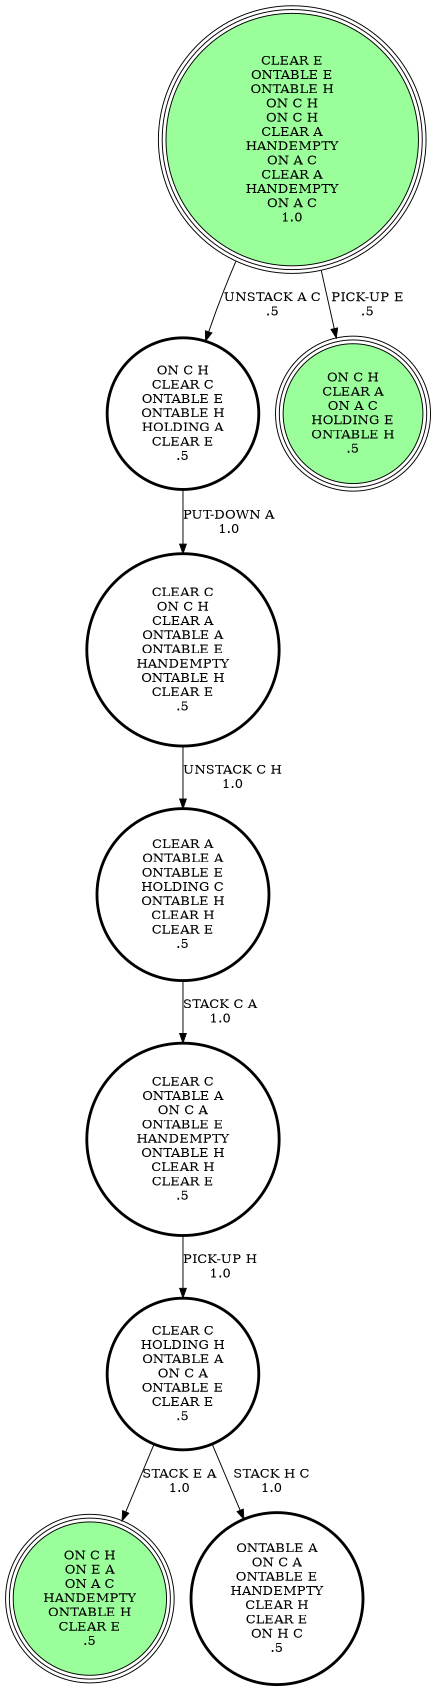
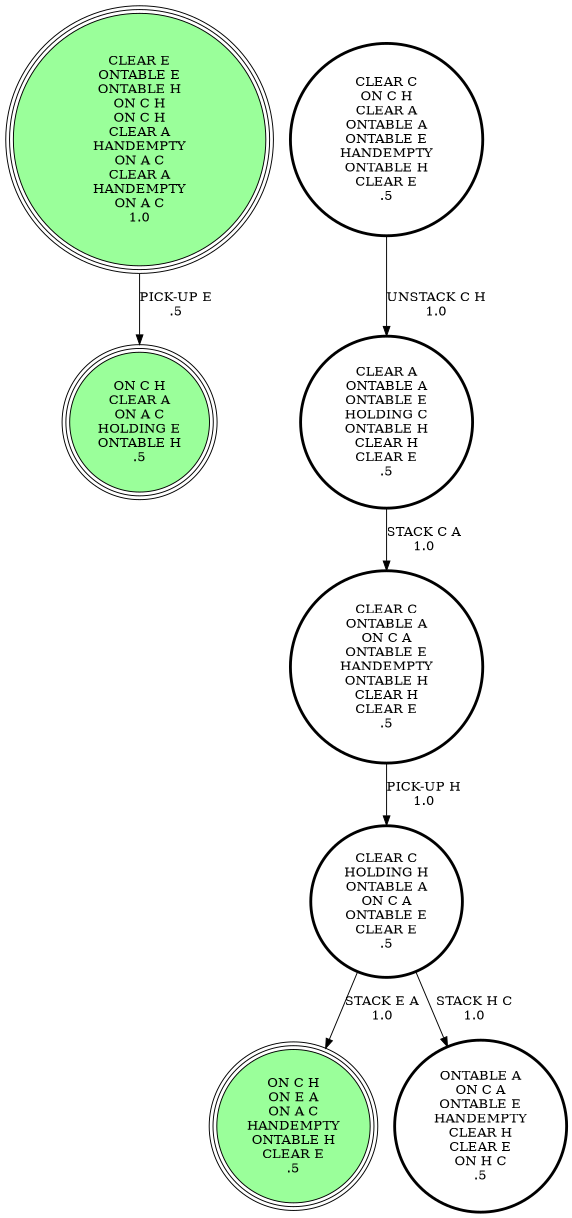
(183, 414) -> none
